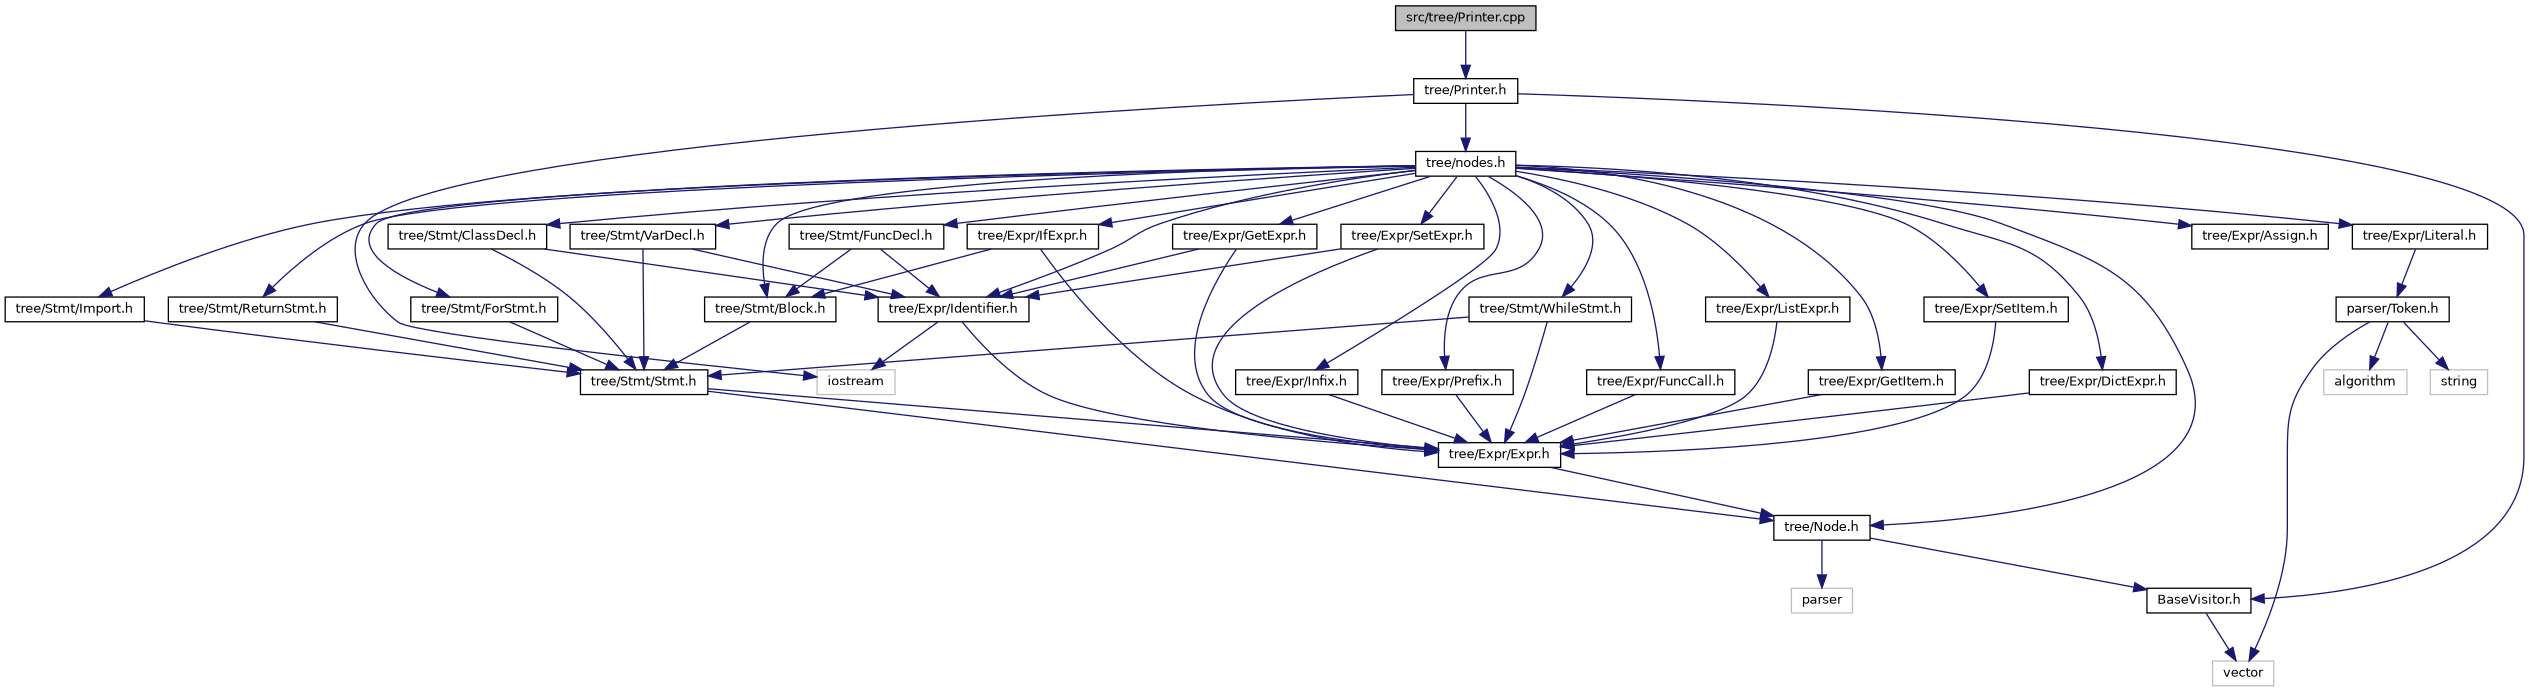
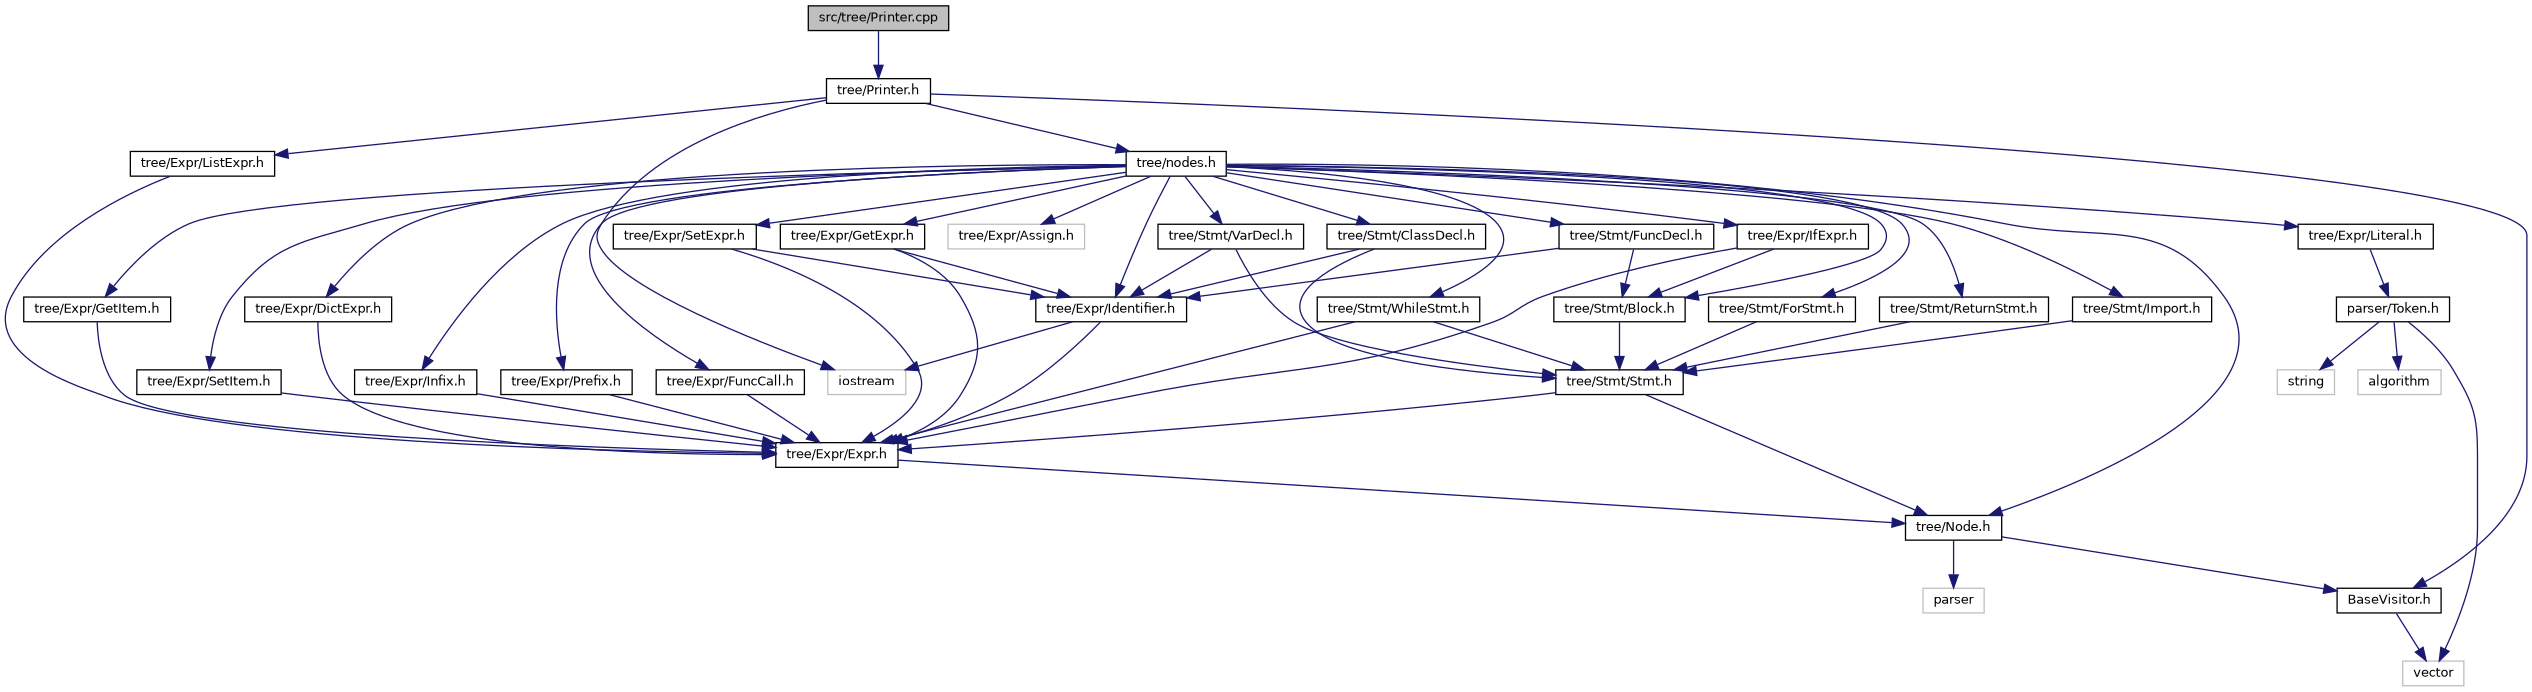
(1650, 206) -> (557, 126)
(2260, 237) -> (1016, 237)
